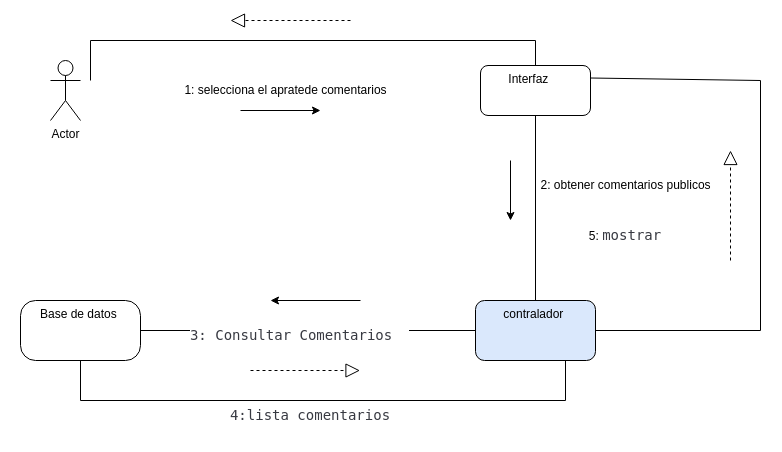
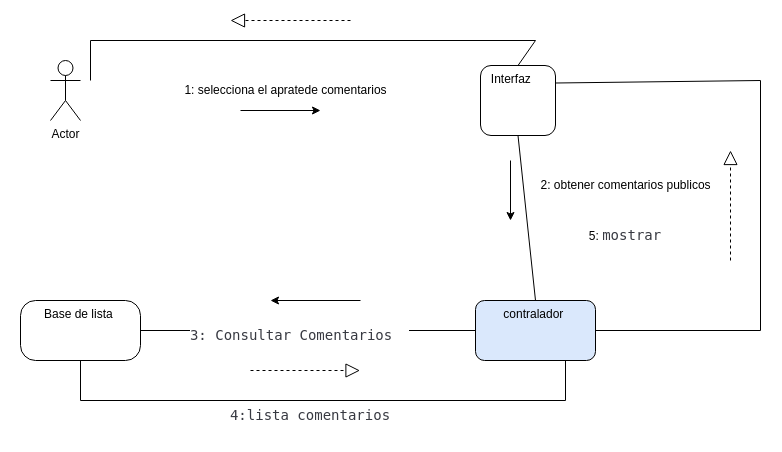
(536, 91) -> (518, 101)
(81, 315) -> (81, 315)
